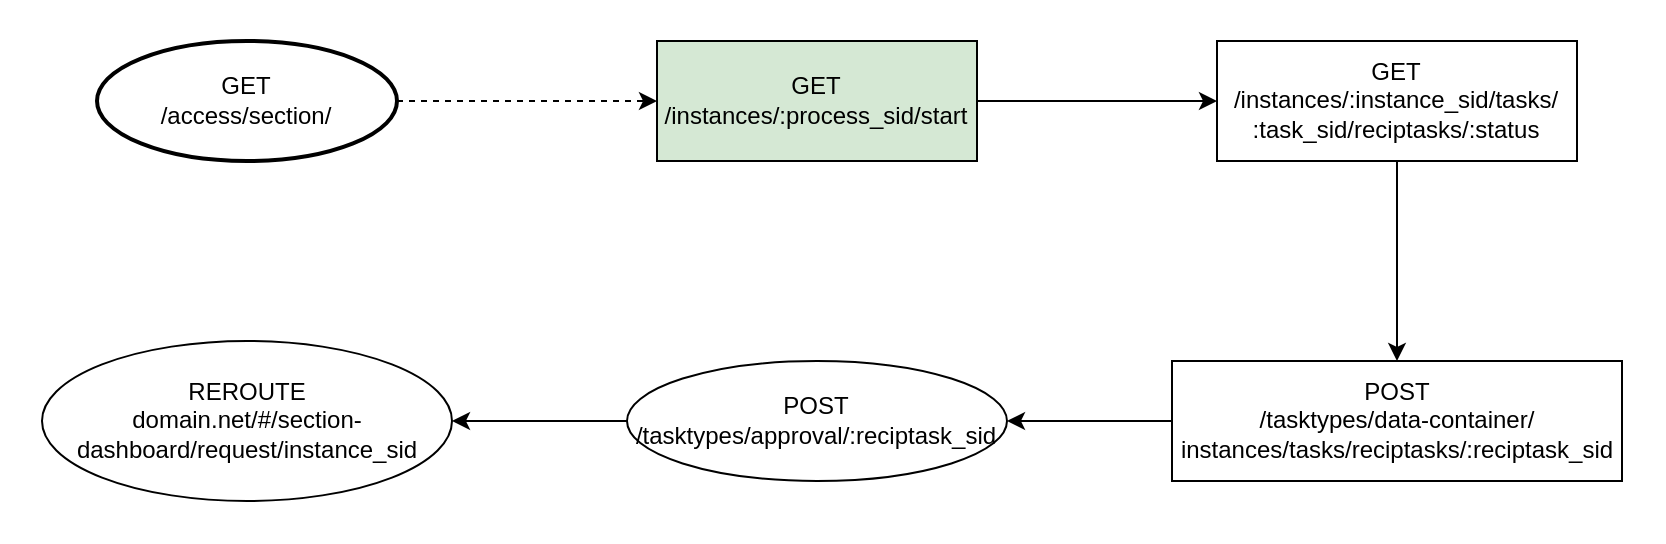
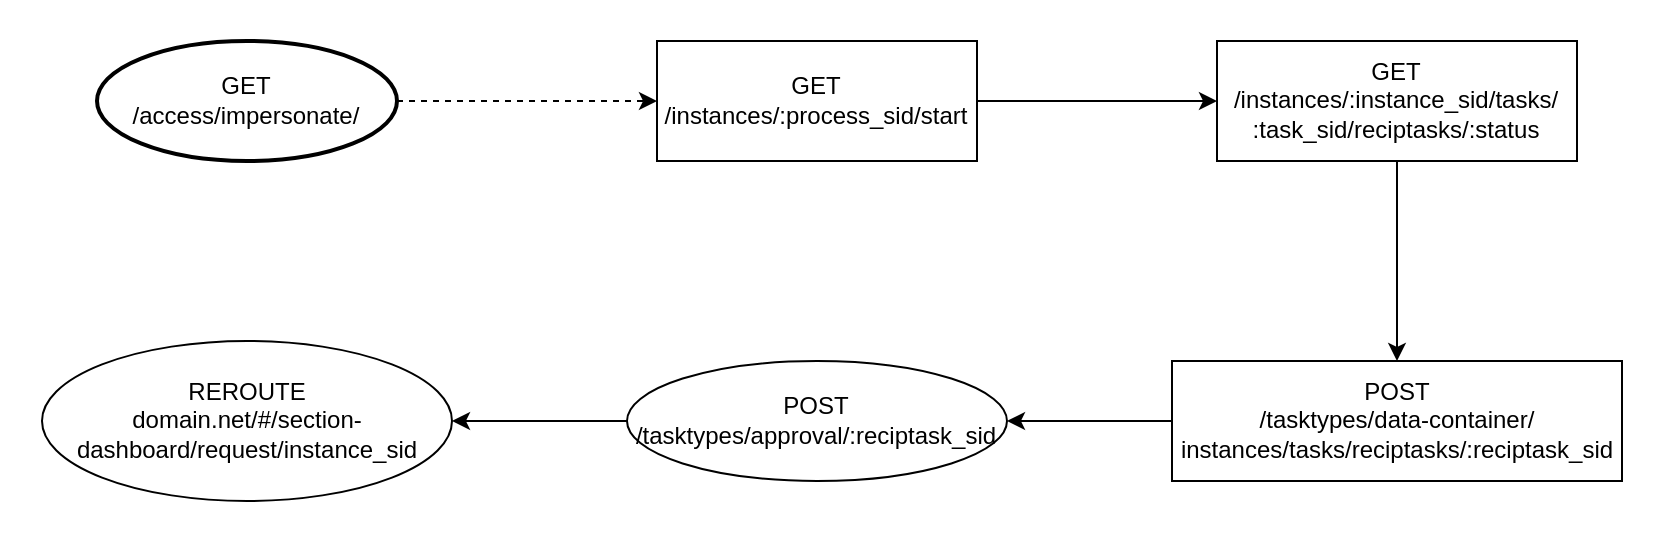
(247, 101) -> (247, 101)
(817, 101) -> (817, 101)
